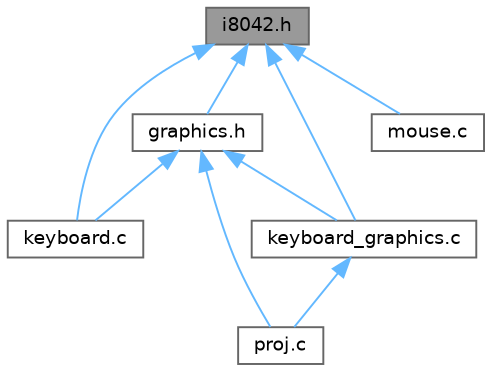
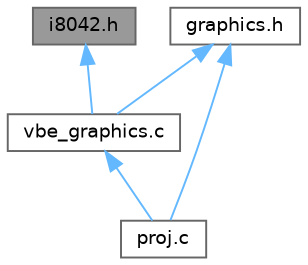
(223, 88) -> none
(428, 133) -> none
(76, 239) -> none
(364, 239) -> (94, 133)
